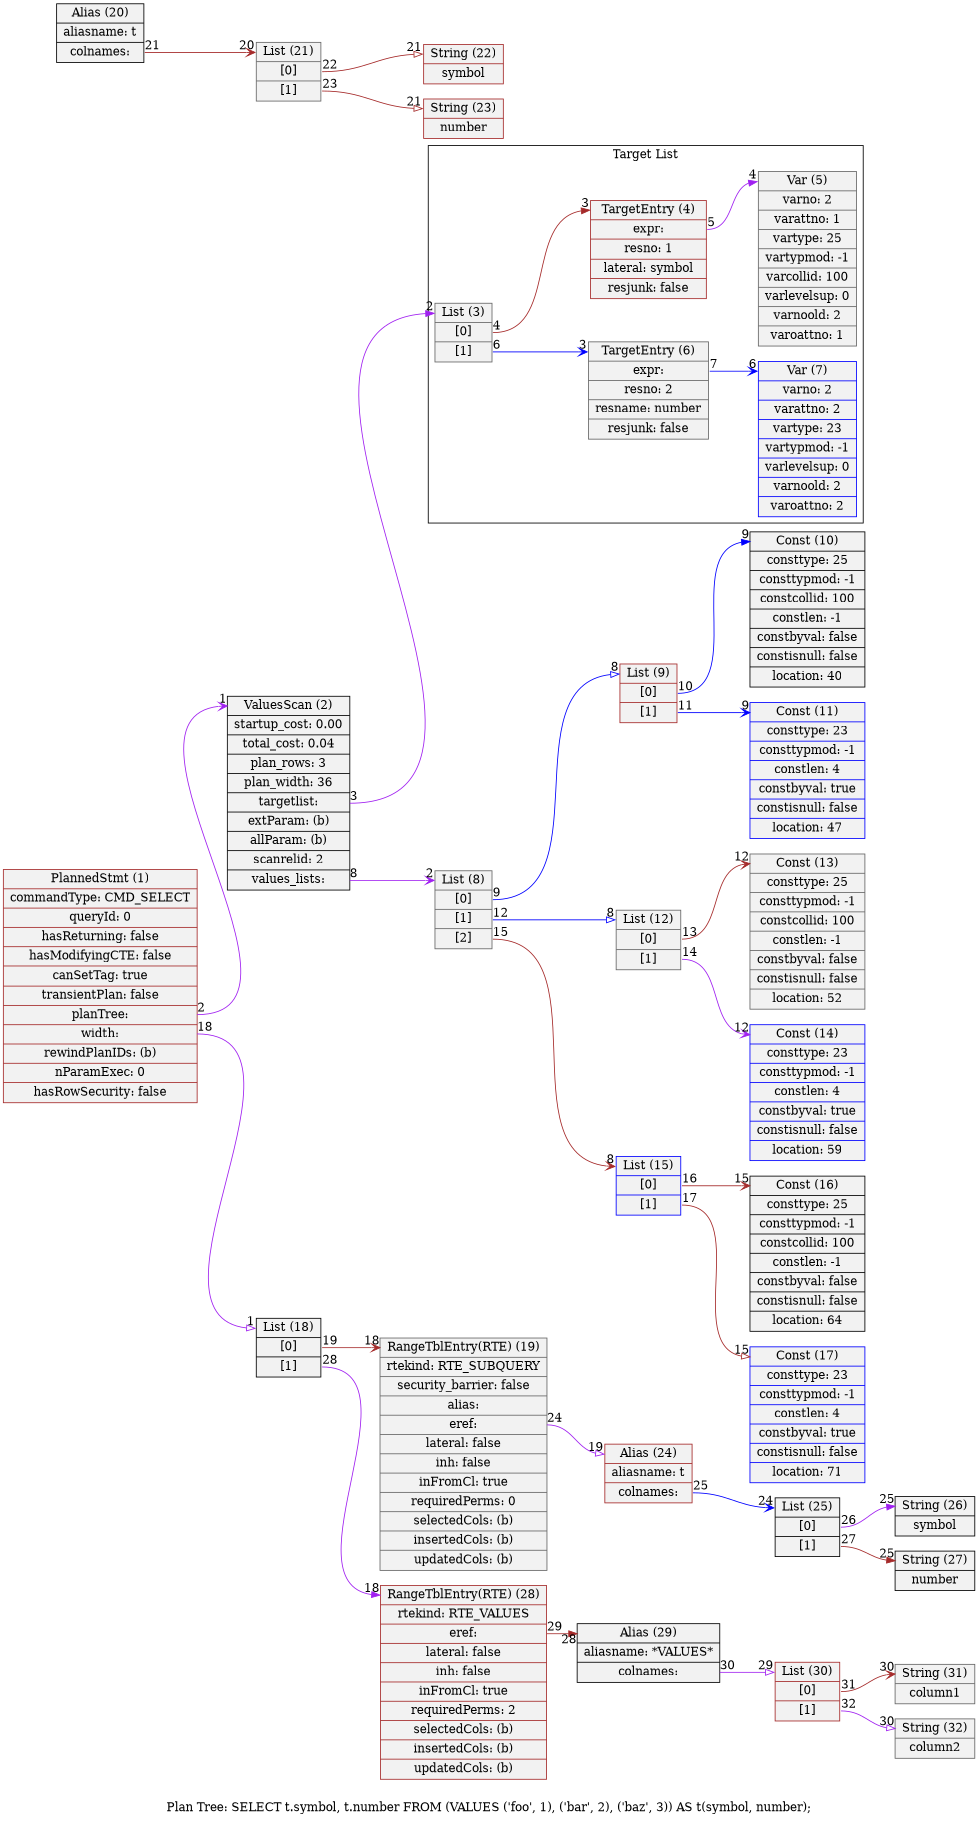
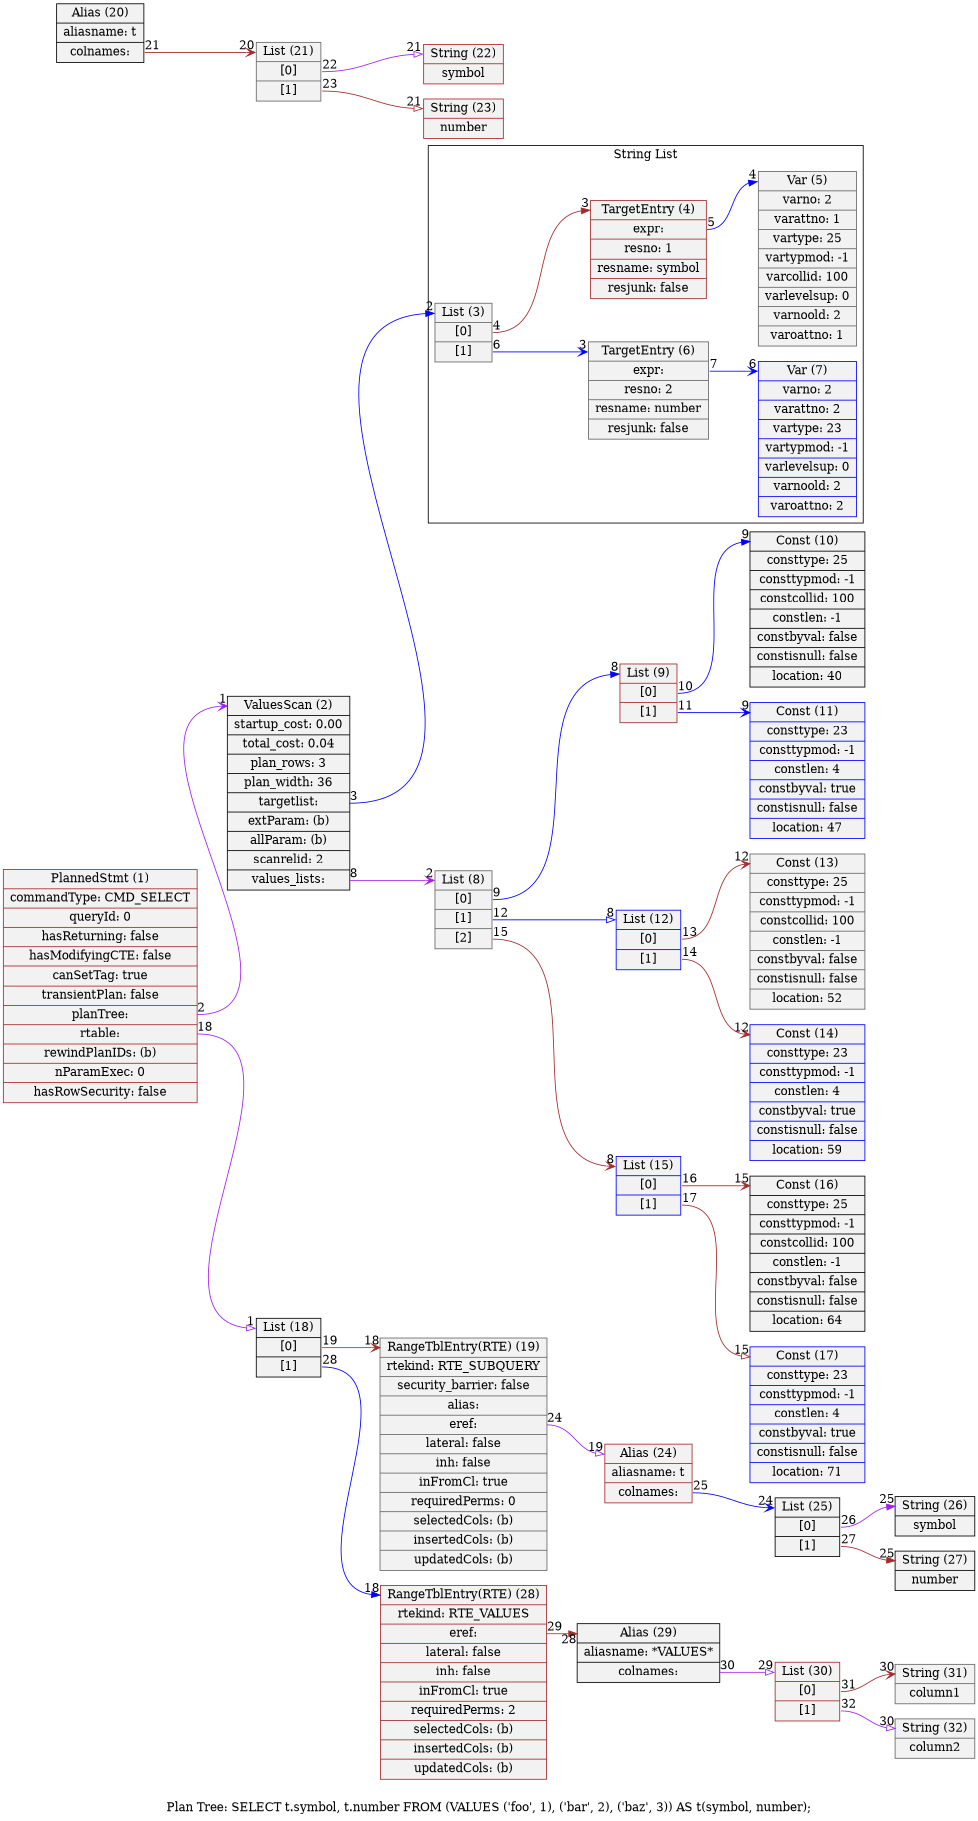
(368, 64) -> (368, 64)
(646, 155) -> (646, 155)
(731, 209) -> (731, 209)
(648, 268) -> (648, 268)
(393, 562) -> (393, 562)
(556, 791) -> (556, 791)
(648, 940) -> (648, 940)
(715, 993) -> (715, 993)
(100, 1034) -> (100, 1034)
(352, 1477) -> (352, 1477)
